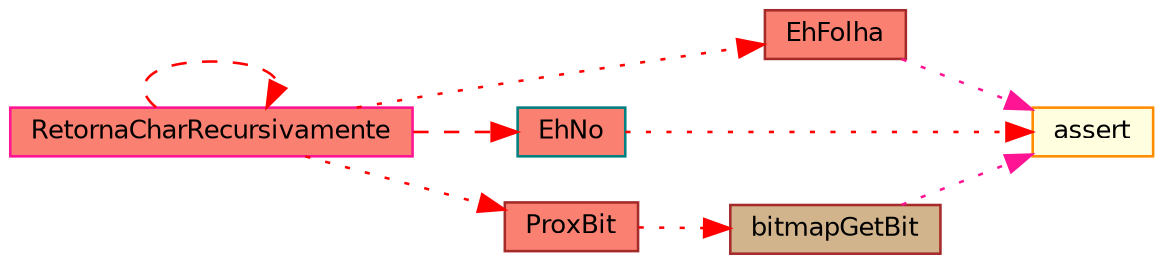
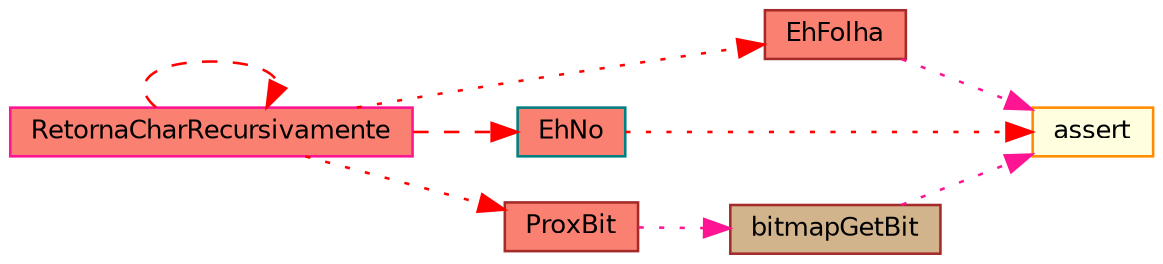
(671, 228) -> (671, 228)
